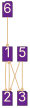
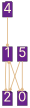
(7, 10) -> (7, 10)
(22, 98) -> (22, 98)
